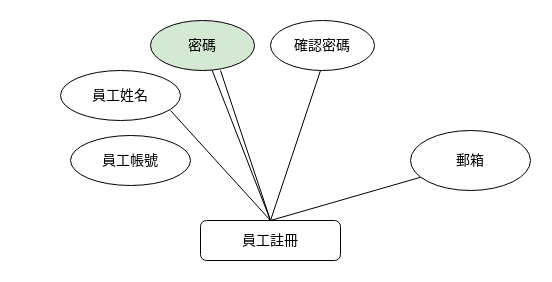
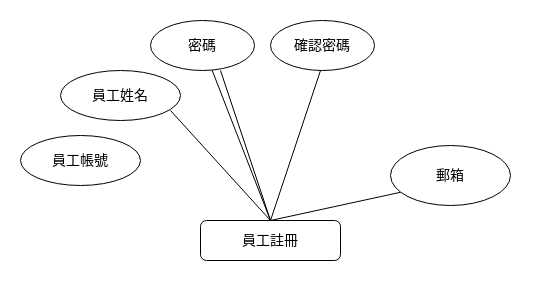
(203, 46) -> (203, 46)
(131, 161) -> (81, 161)
(471, 161) -> (451, 176)
